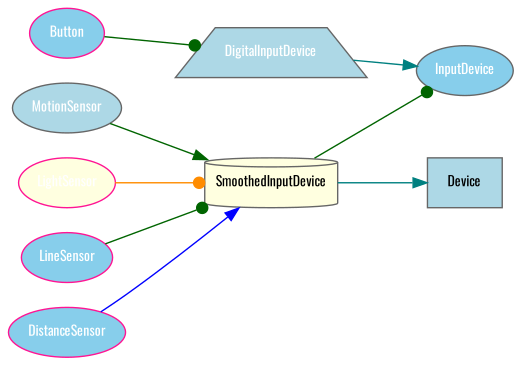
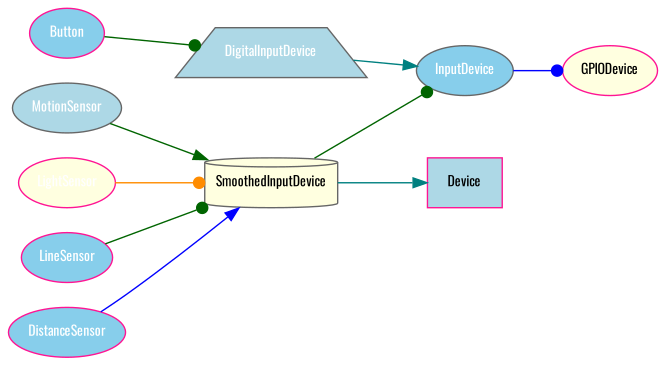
none -> (610, 71)
(465, 183) -> (465, 183)
